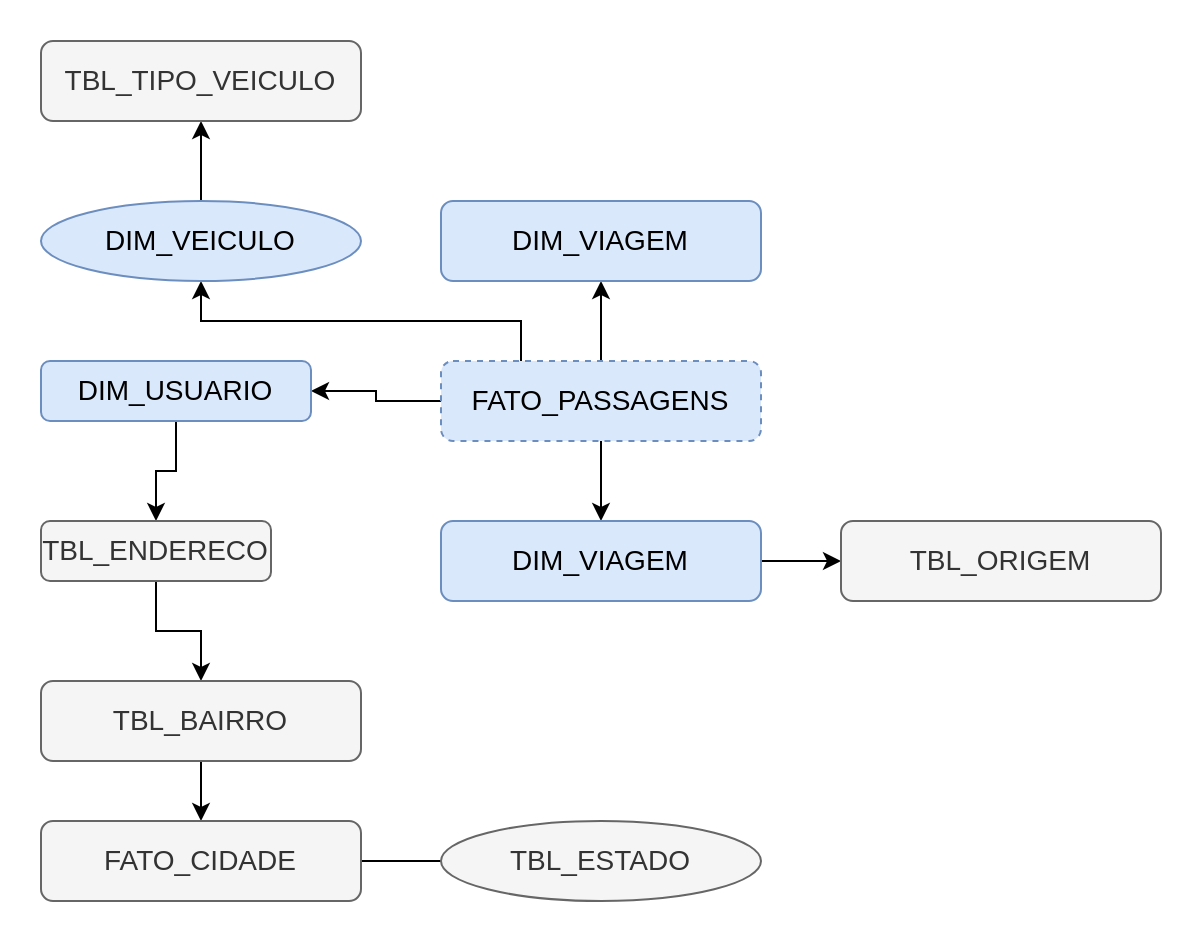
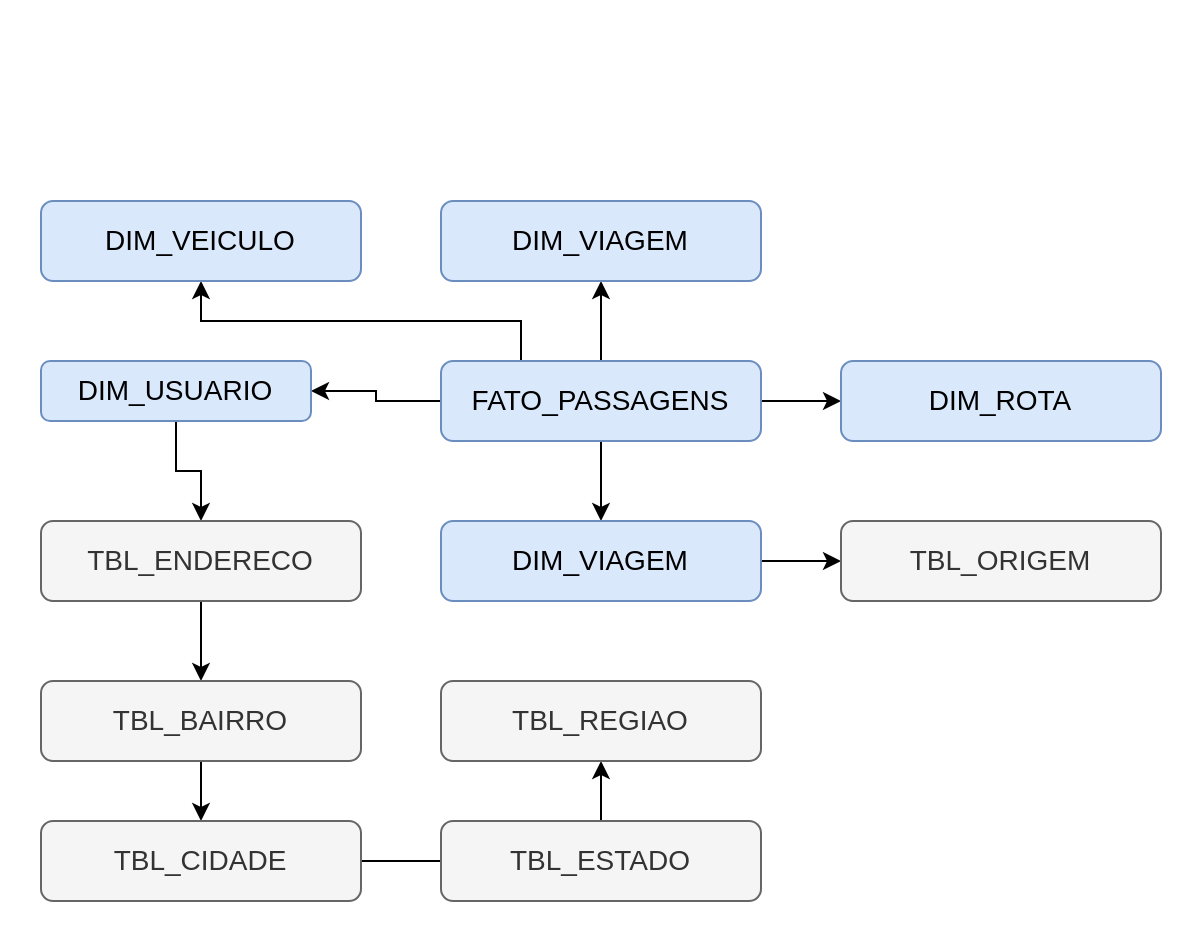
(201, 81) -> none
(201, 168) -> none
(201, 241) -> (201, 241)
(601, 401) -> (601, 401)
none -> (794, 401)
none -> (1001, 401)
(156, 551) -> (201, 561)
none -> (601, 721)
none -> (601, 784)
(201, 861) -> (201, 861)
(601, 861) -> (601, 861)
